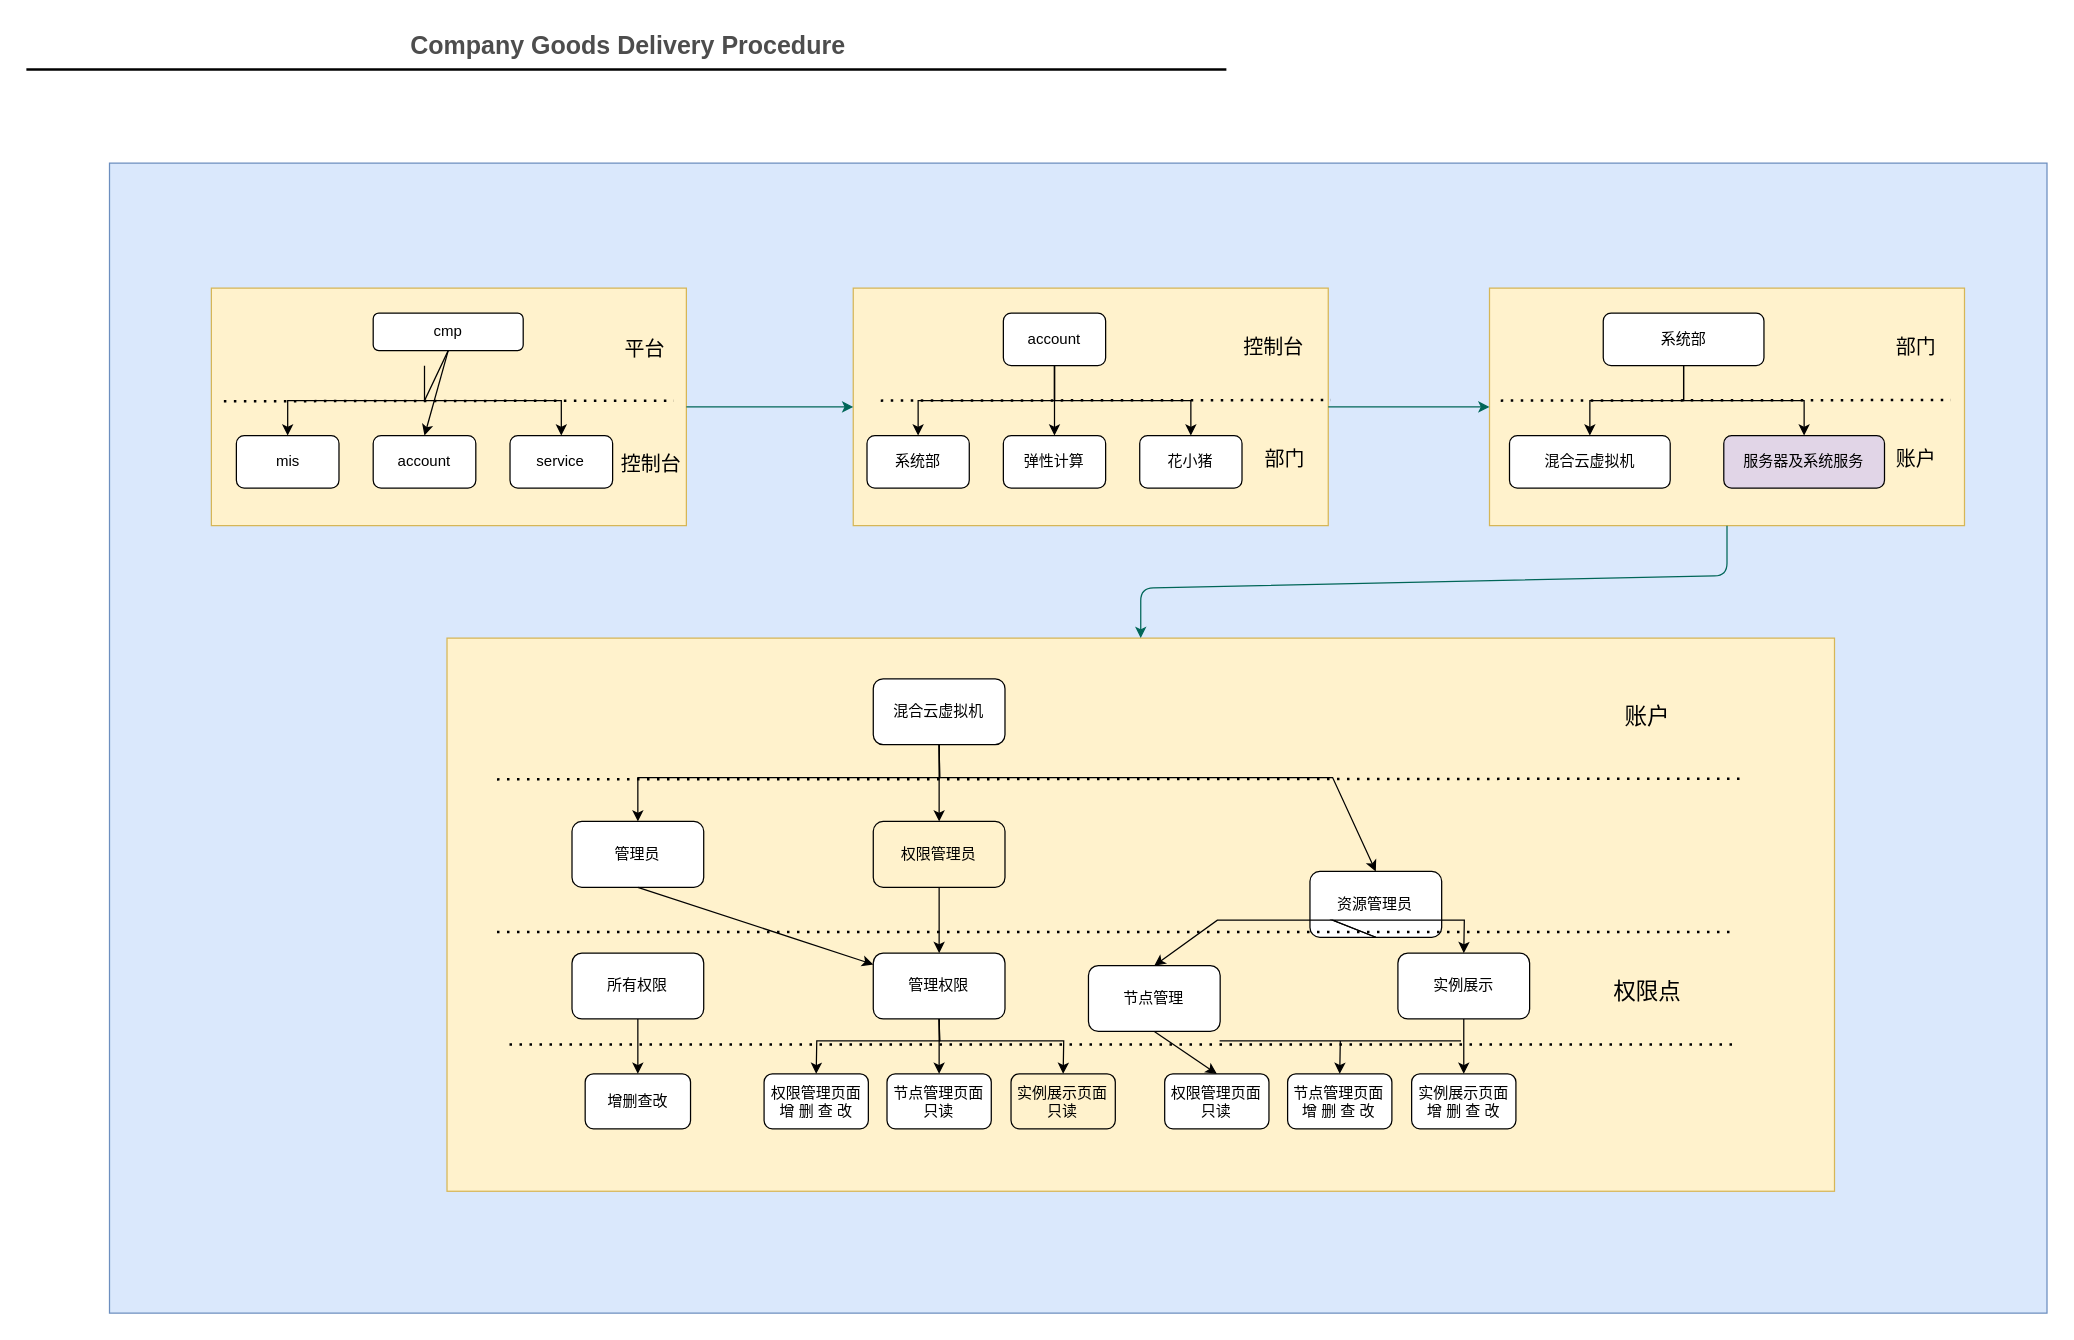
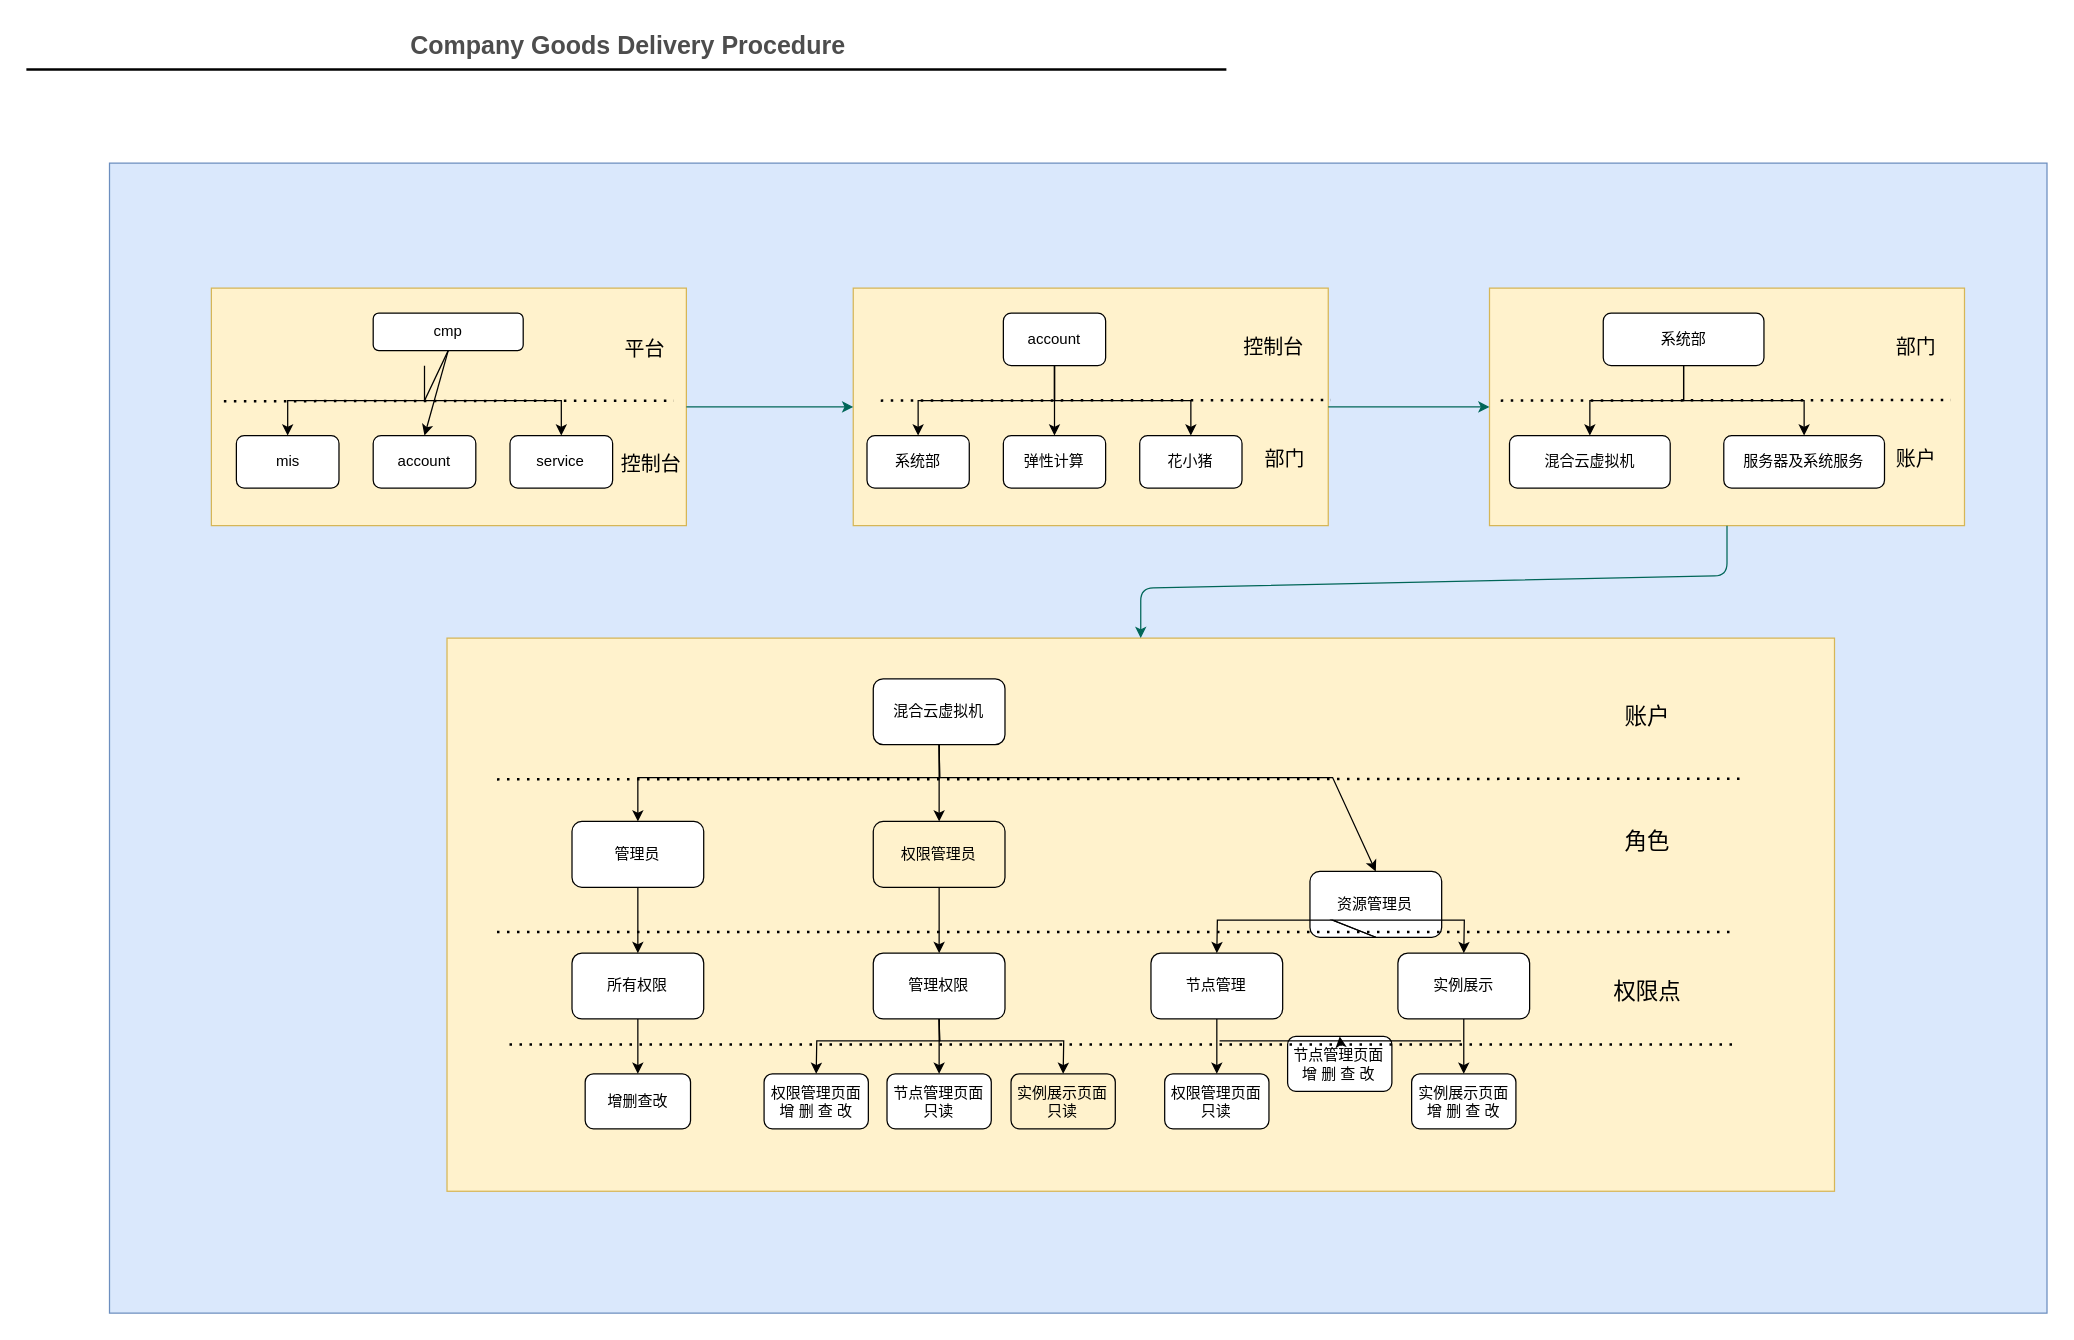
(1804, 462) -> (1804, 462)
none -> (1647, 841)
(702, 908) -> (638, 916)
(1154, 999) -> (1217, 986)
(1340, 1101) -> (1340, 1064)
